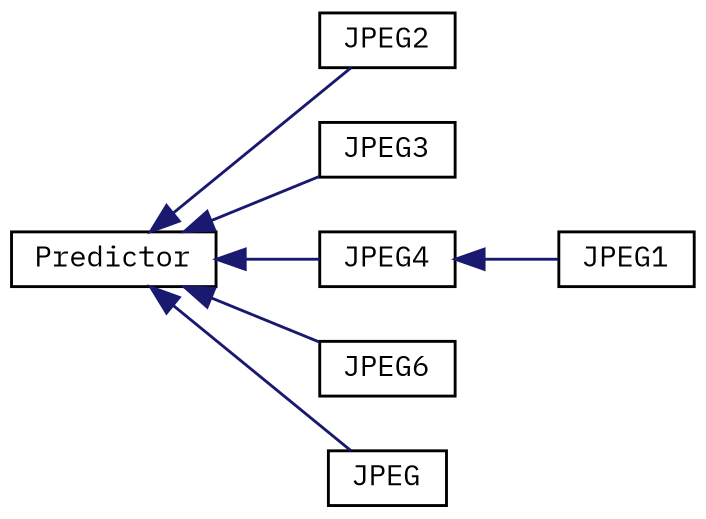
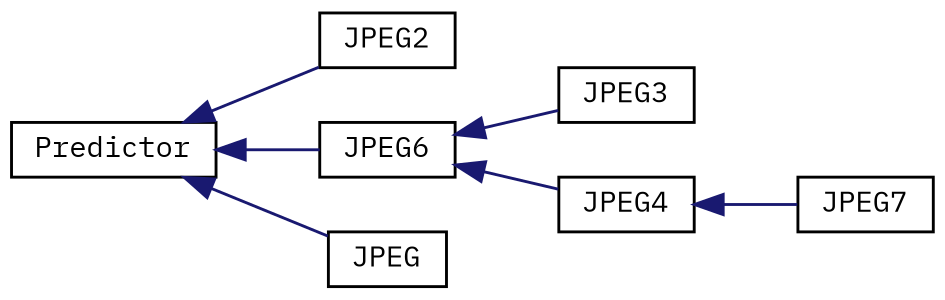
(265, 199) -> (521, 119)
(282, 259) -> (521, 180)
(627, 259) -> (866, 205)
